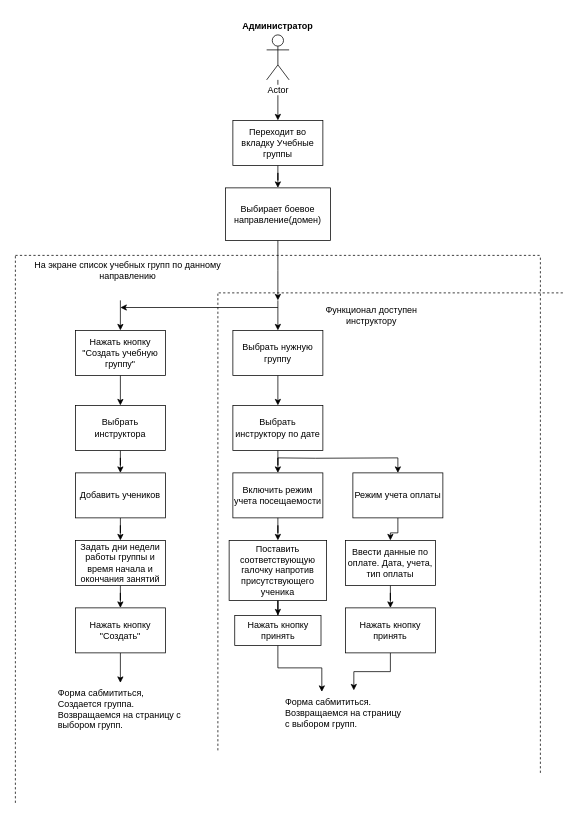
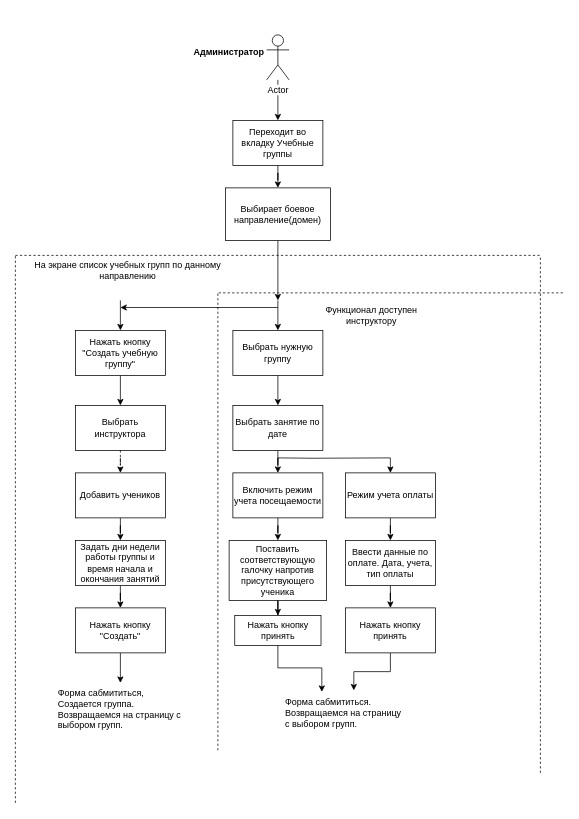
(278, 25) -> (229, 51)
(278, 428) -> (278, 428)
(120, 464) -> (120, 464)
(398, 495) -> (390, 495)
